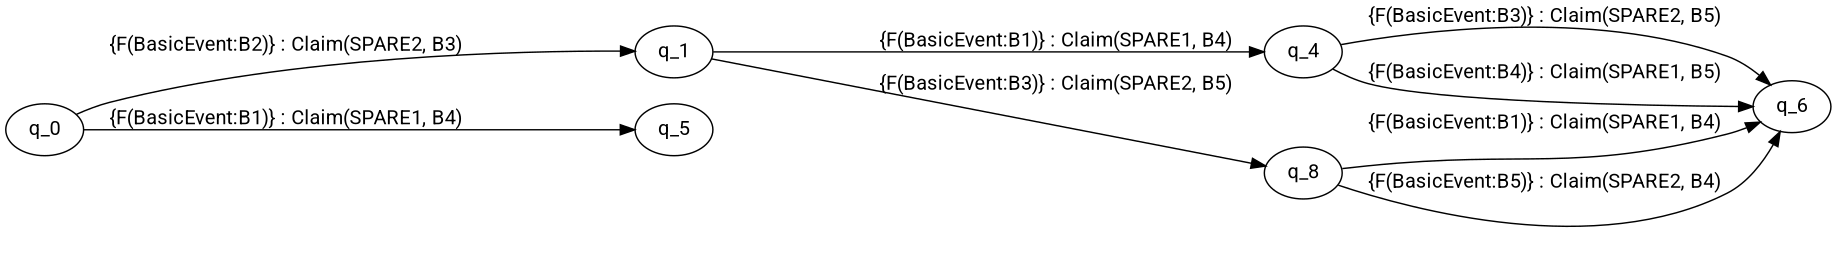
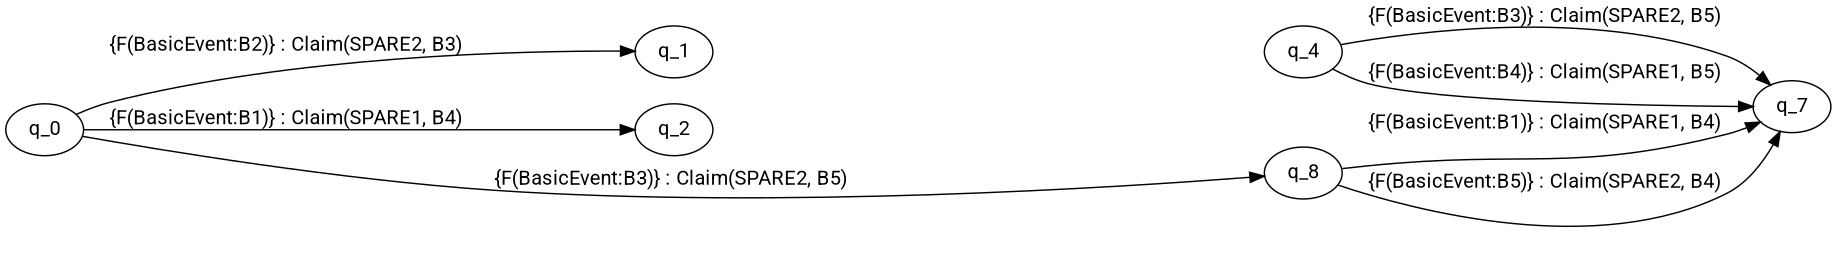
(981, 52) -> none
(1792, 107) -> (1792, 107)
(982, 111) -> (665, 197)
(674, 130) -> (674, 130)
